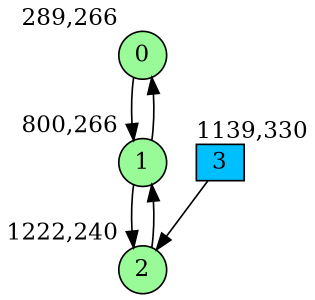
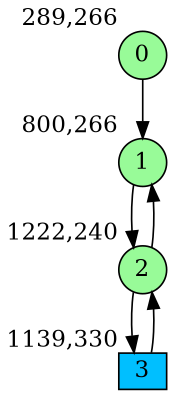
(154, 117) -> none
none -> (132, 314)
